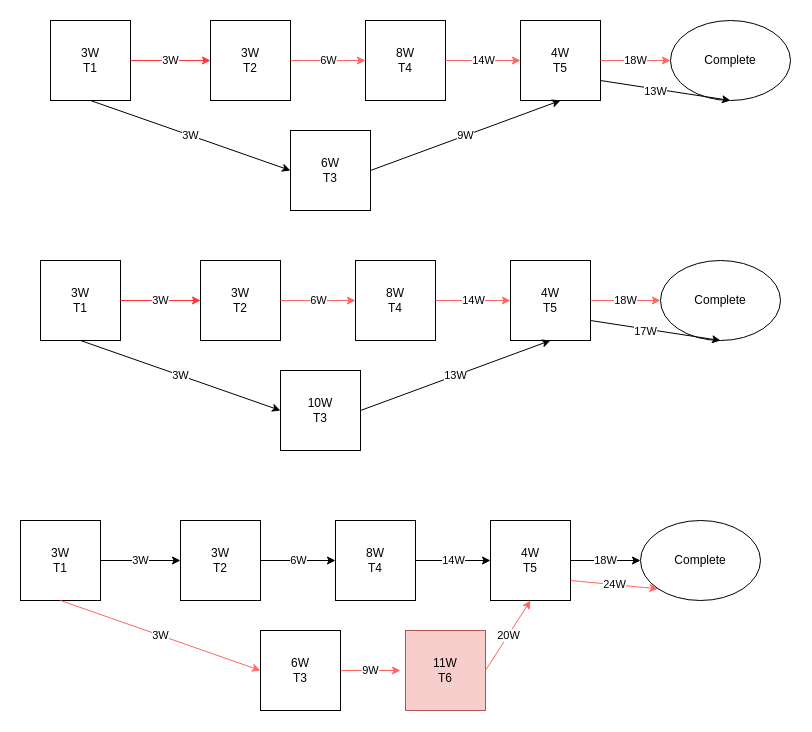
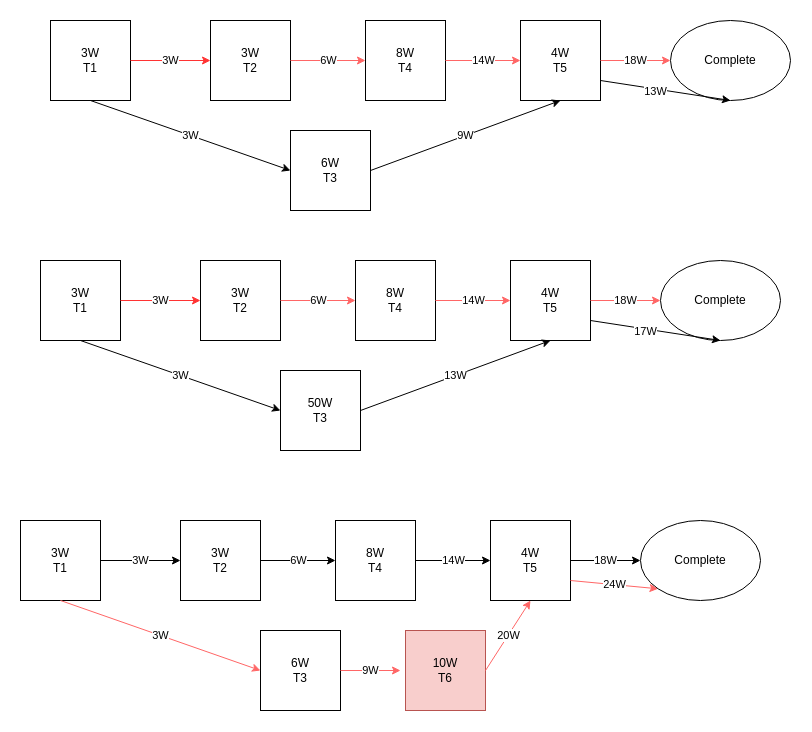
(321, 411) -> (321, 411)
(446, 671) -> (446, 671)
